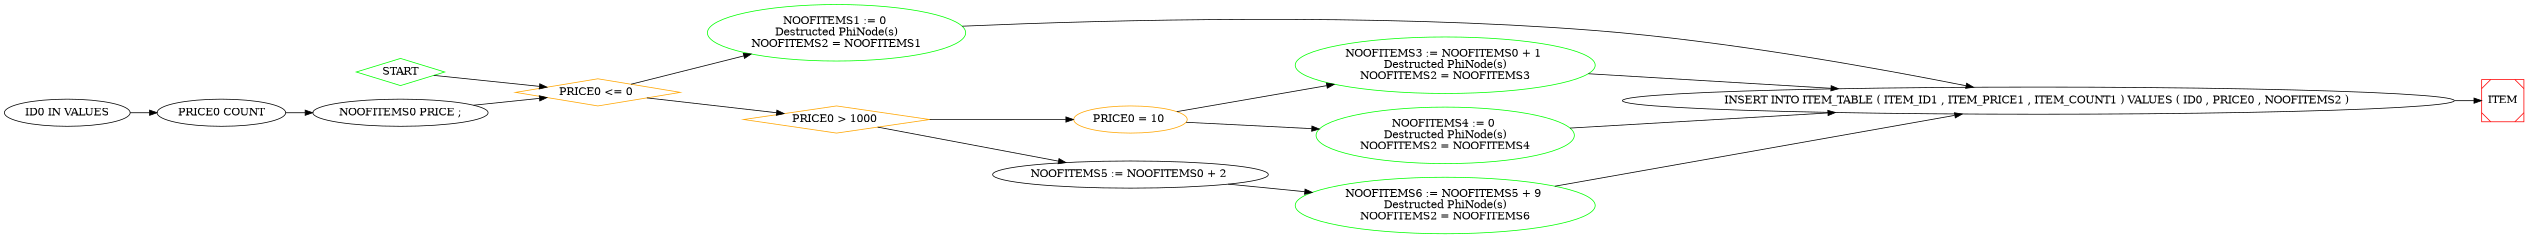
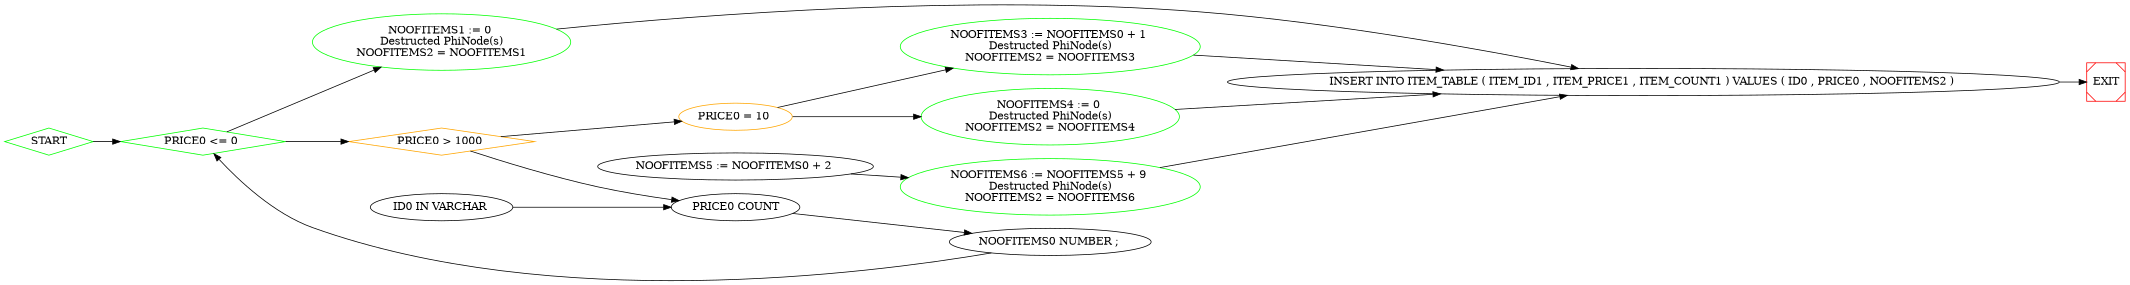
(598, 92) -> (203, 142)
(2503, 101) -> (2106, 82)
(67, 113) -> (442, 207)
(400, 113) -> (1050, 242)
(968, 144) -> (570, 180)
